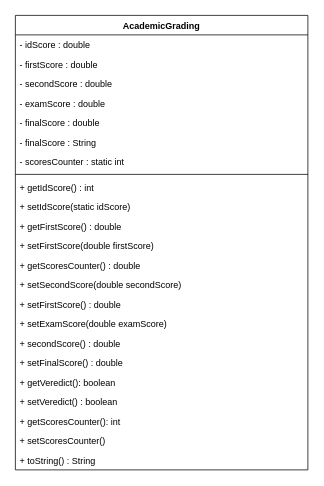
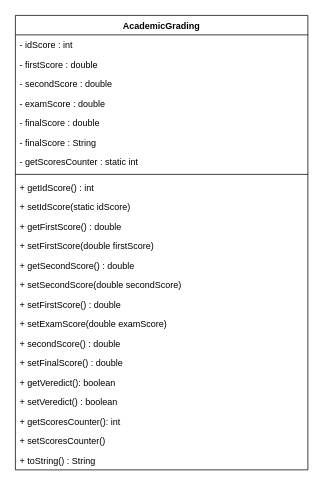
(58, 45) -> (50, 45)
(82, 162) -> (89, 162)
(87, 266) -> (82, 266)
